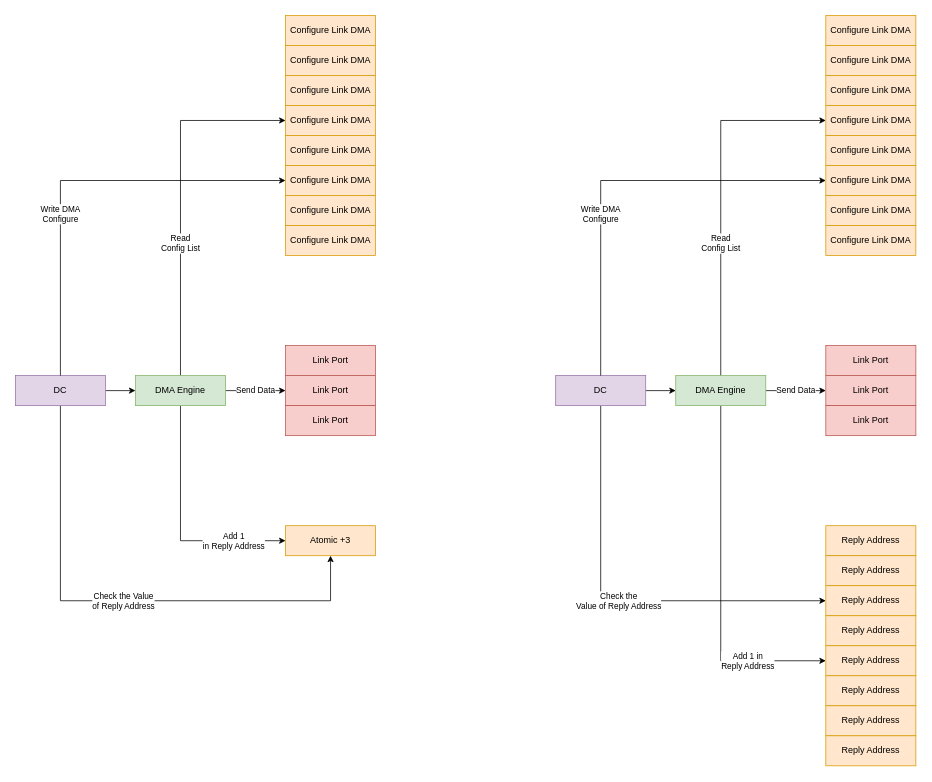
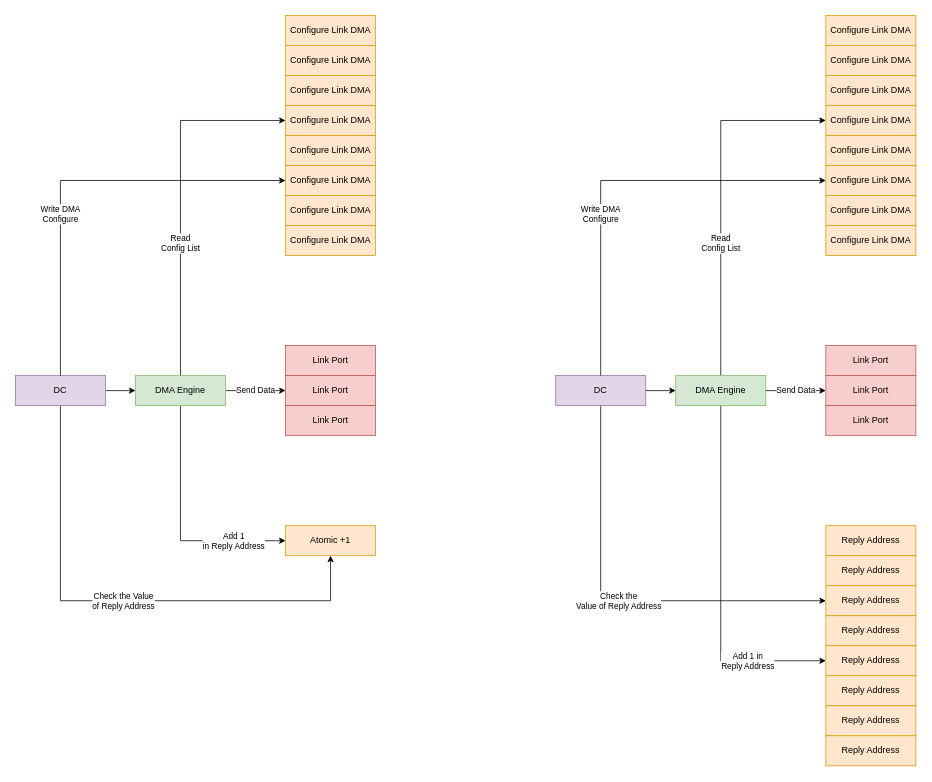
(330, 540) -> (330, 540)
